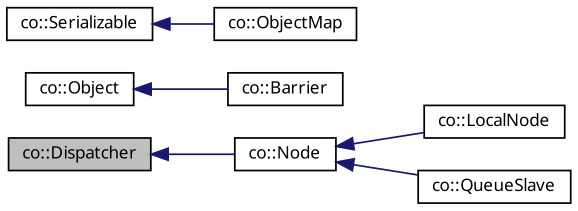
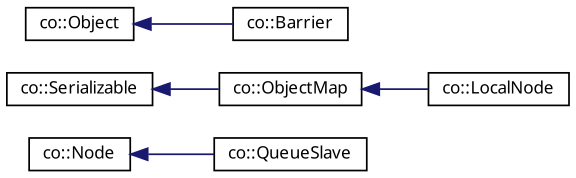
(389, 138) -> (404, 89)
(80, 154) -> none
